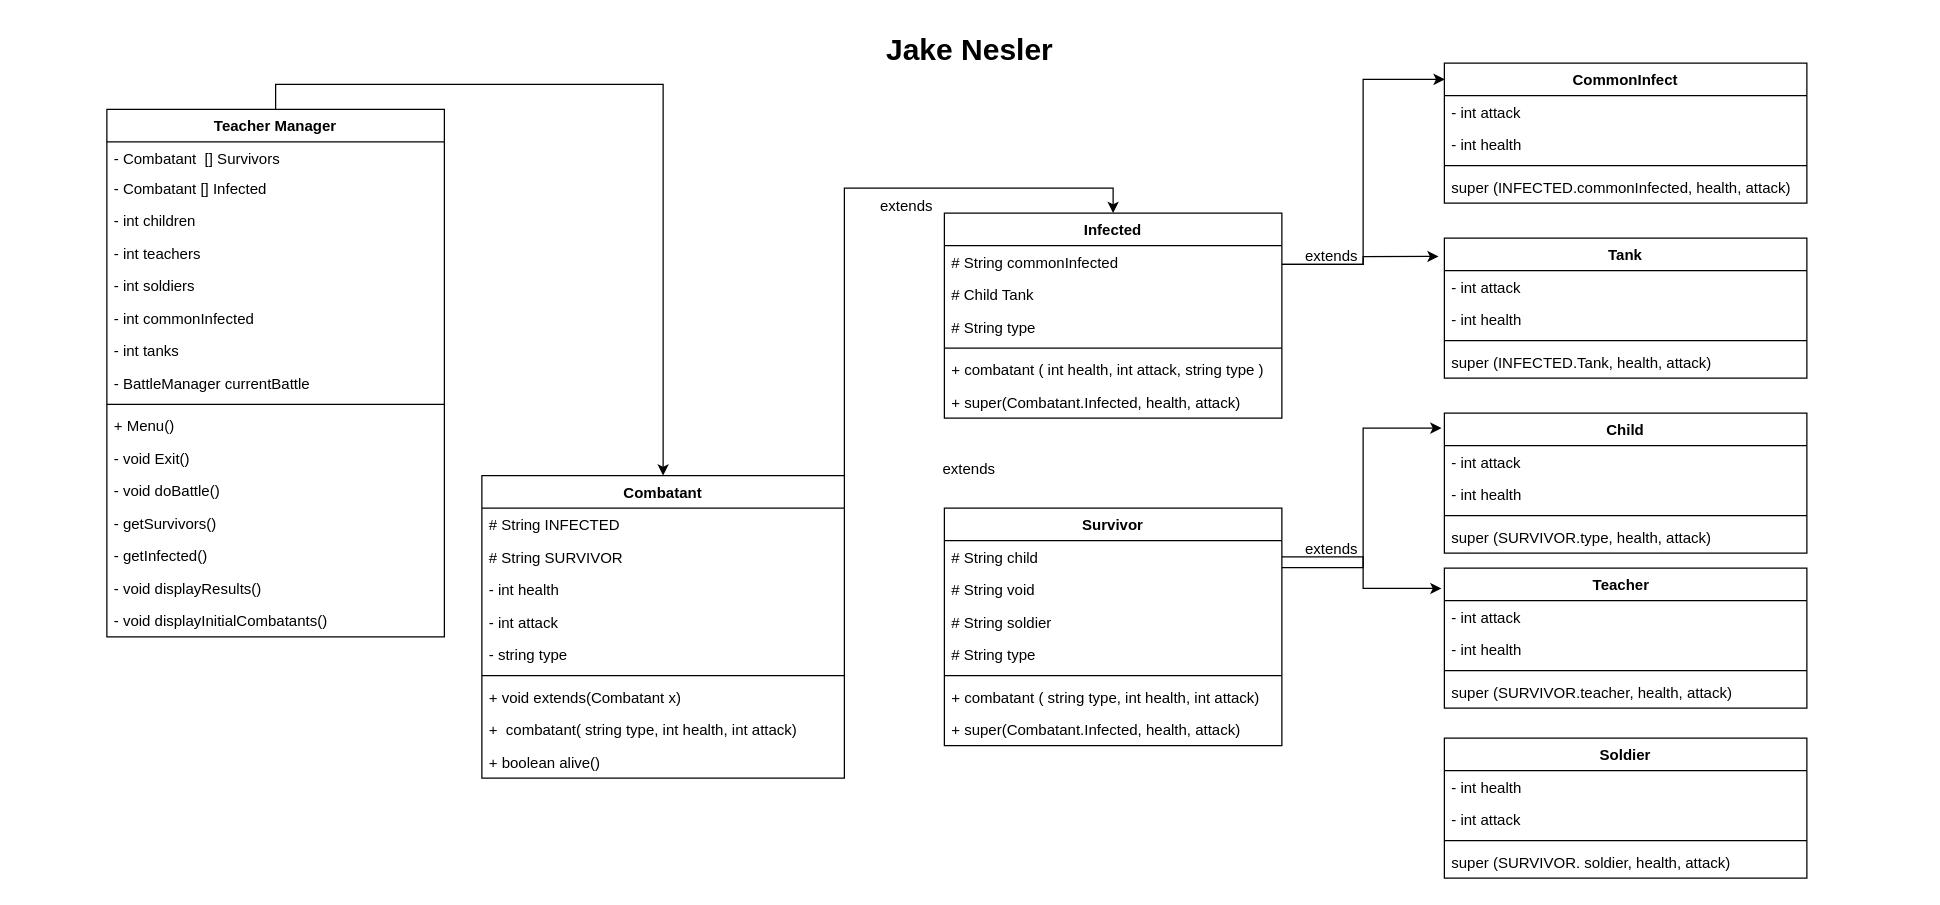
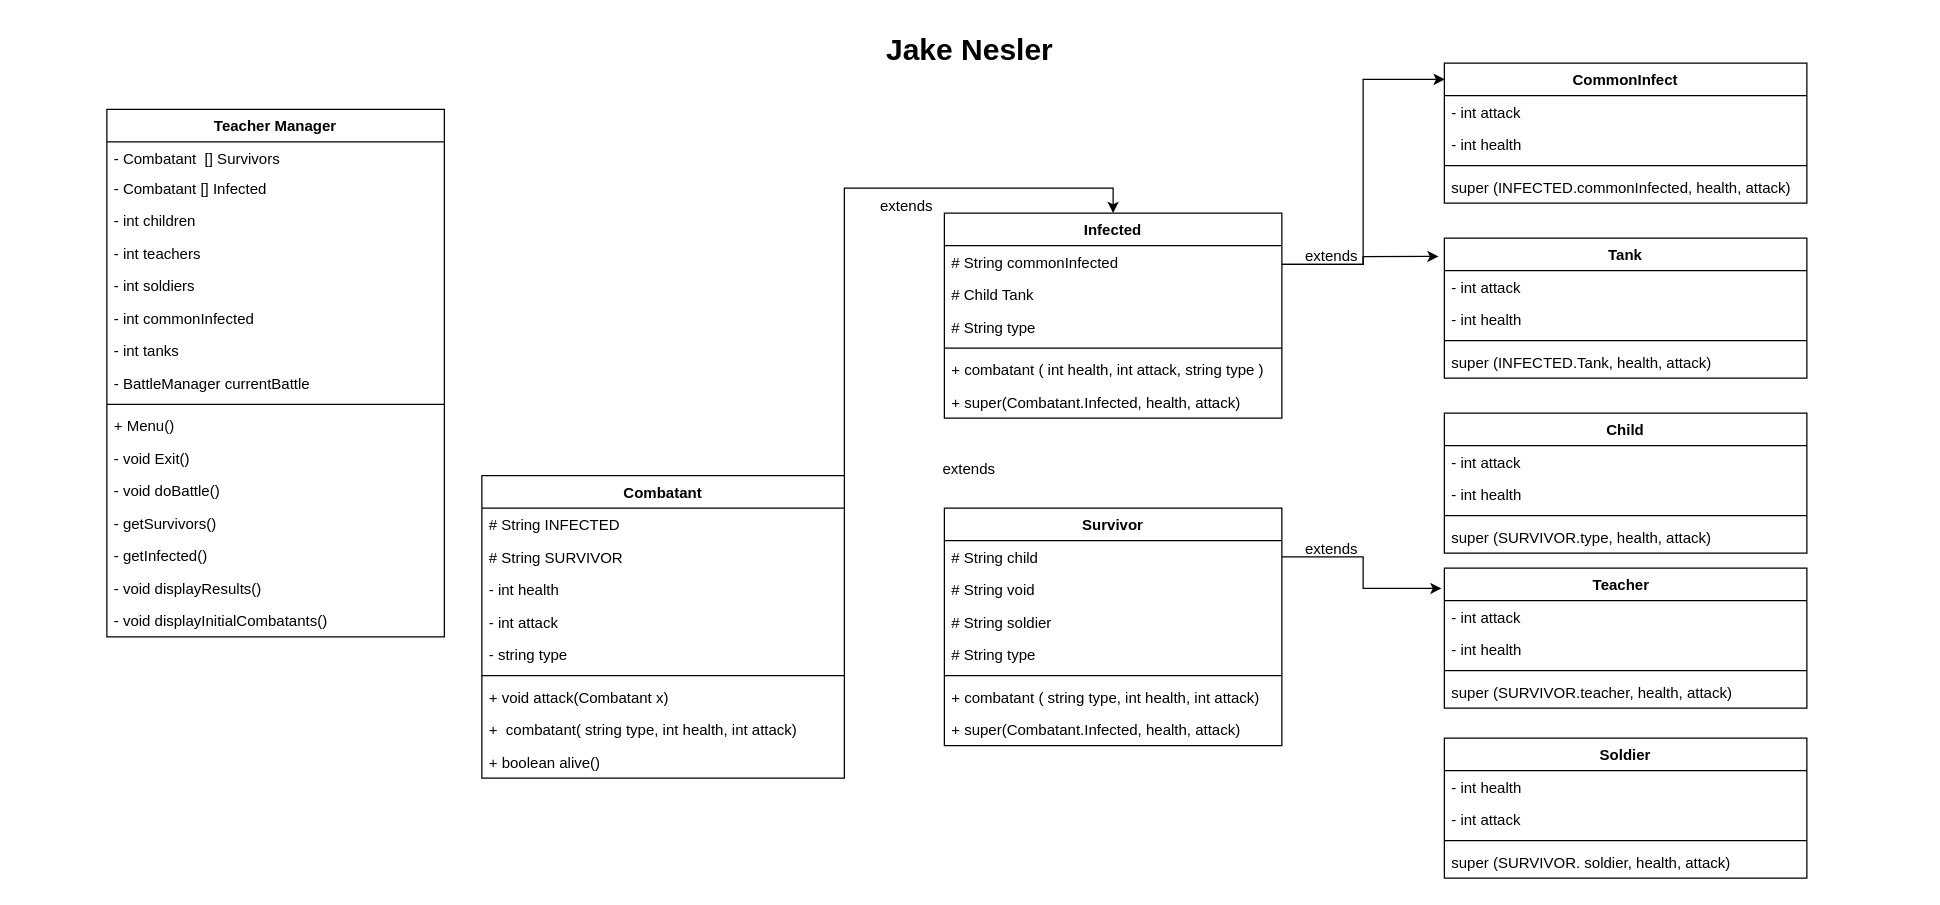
(648, 84) -> none
(1363, 456) -> none
(594, 698) -> (590, 698)
